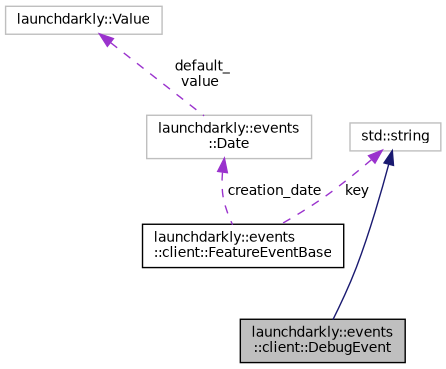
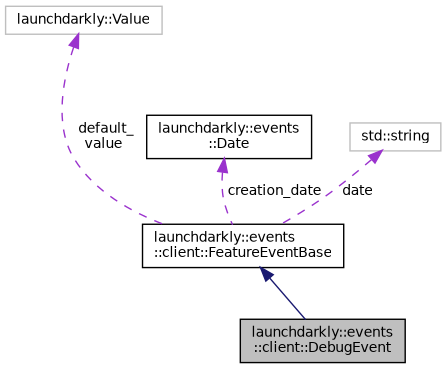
(157, 79) -> (74, 158)
(229, 137) -> (229, 137)
(356, 191) -> (356, 191)
(365, 243) -> (288, 299)
